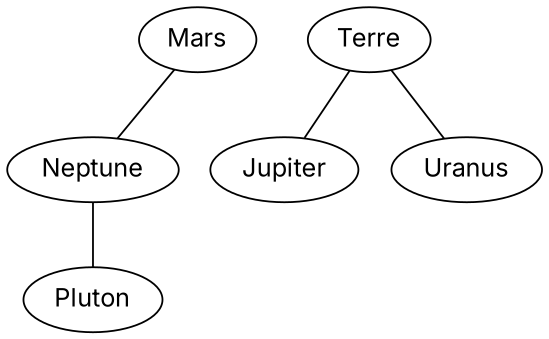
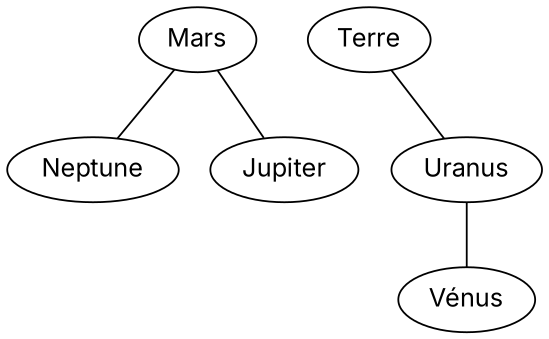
(327, 104) -> (241, 104)
(93, 300) -> none
none -> (467, 300)
